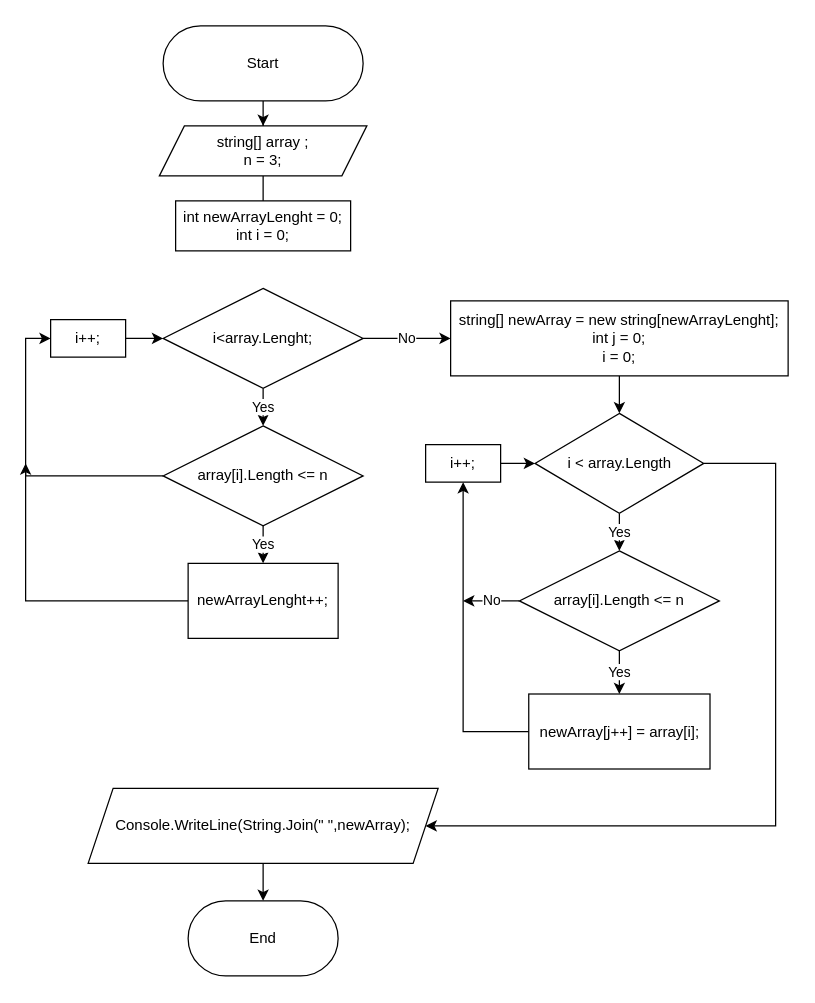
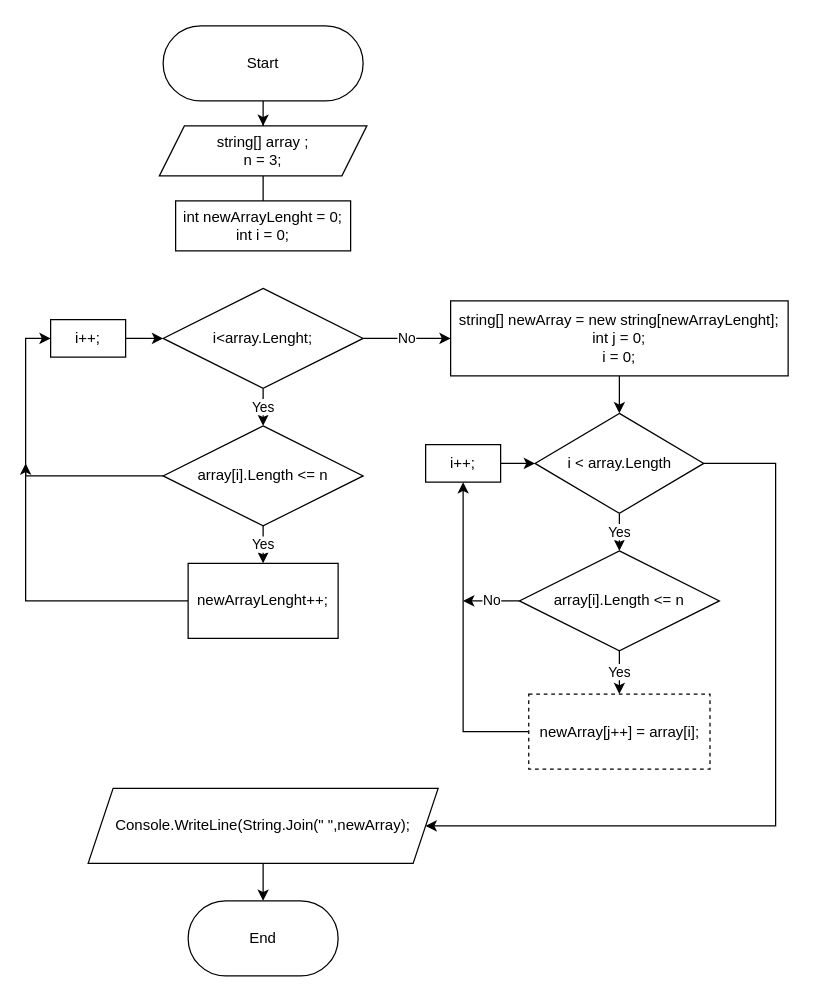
(619, 731) -> (619, 731)
